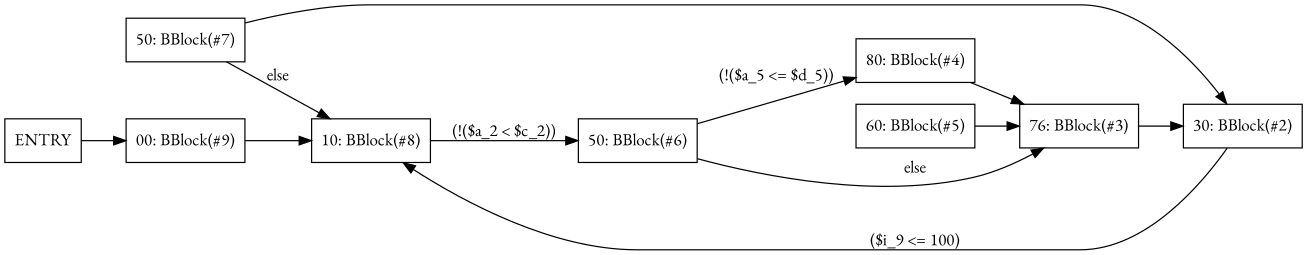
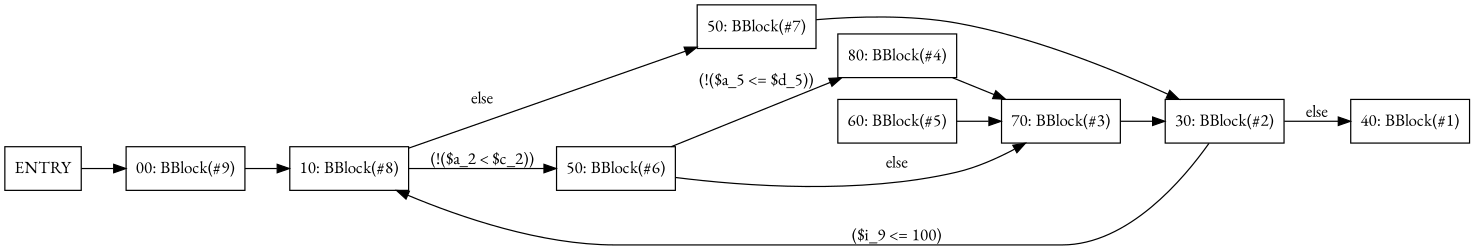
(273, 87) -> (547, 100)
none -> (1410, 121)
(1079, 126) -> (1061, 121)
